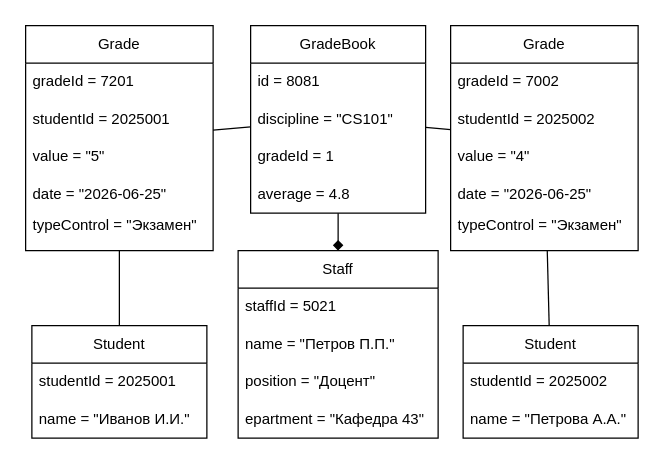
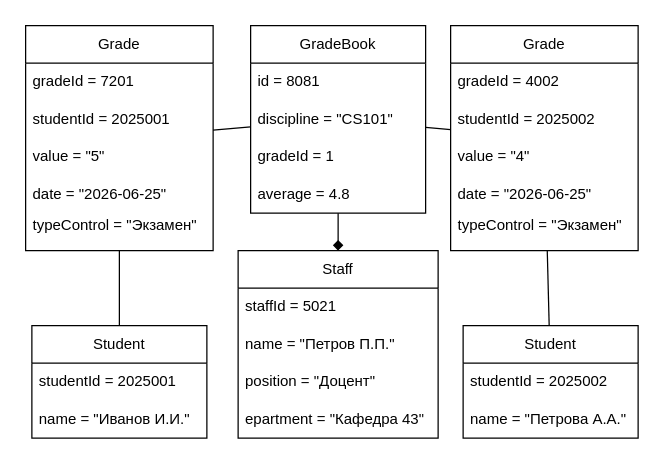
(513, 82) -> (513, 82)
